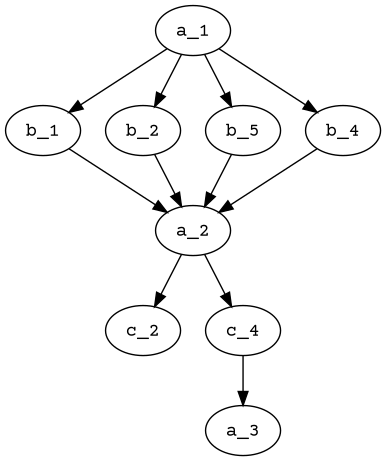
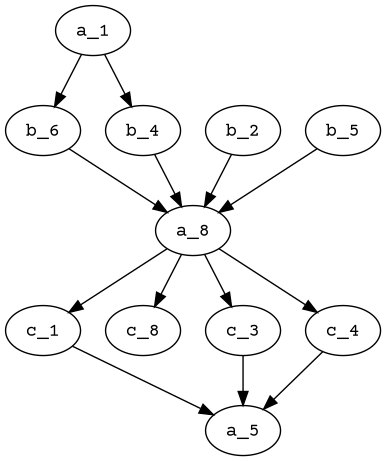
(171, 74) -> none
(215, 74) -> none
(43, 131) -> (43, 131)
(193, 231) -> (193, 231)
none -> (43, 331)
(143, 331) -> (143, 331)
none -> (243, 331)
(243, 431) -> (243, 431)
